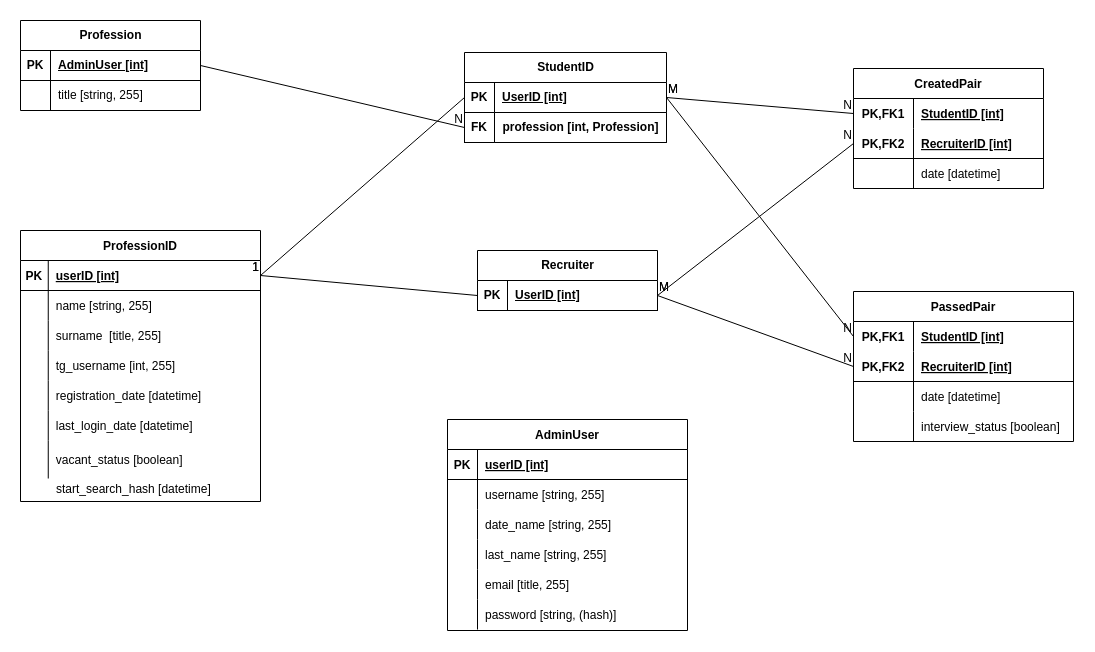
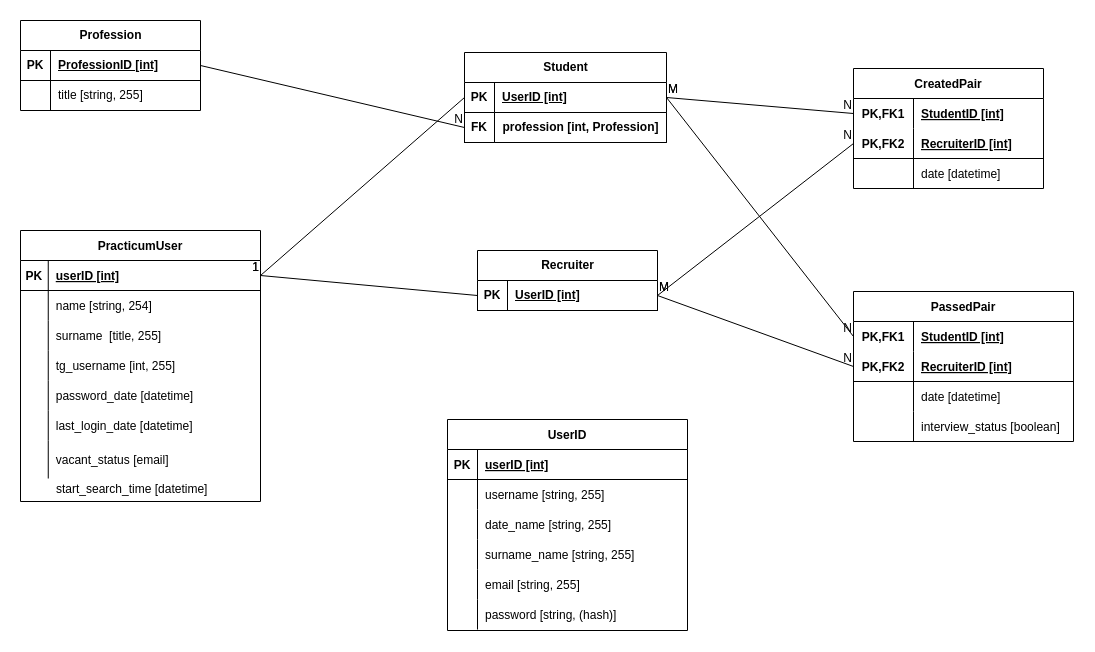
(104, 66) -> (114, 66)
(566, 68) -> (566, 68)
(140, 246) -> (140, 246)
(110, 306) -> (110, 306)
(144, 396) -> (133, 396)
(567, 435) -> (567, 435)
(130, 460) -> (122, 460)
(147, 489) -> (145, 489)
(554, 555) -> (566, 555)
(535, 585) -> (539, 585)
